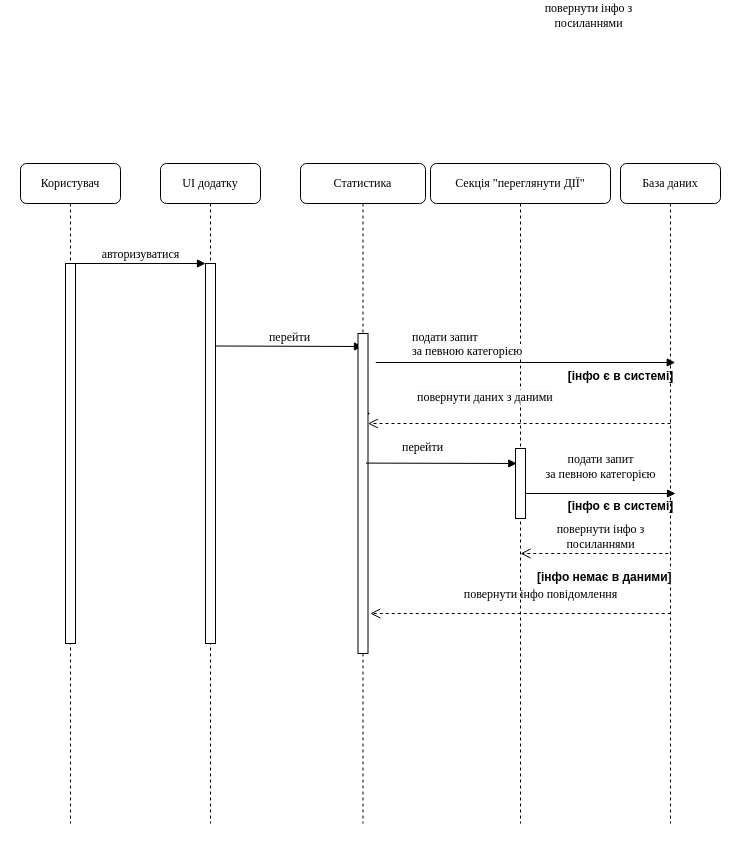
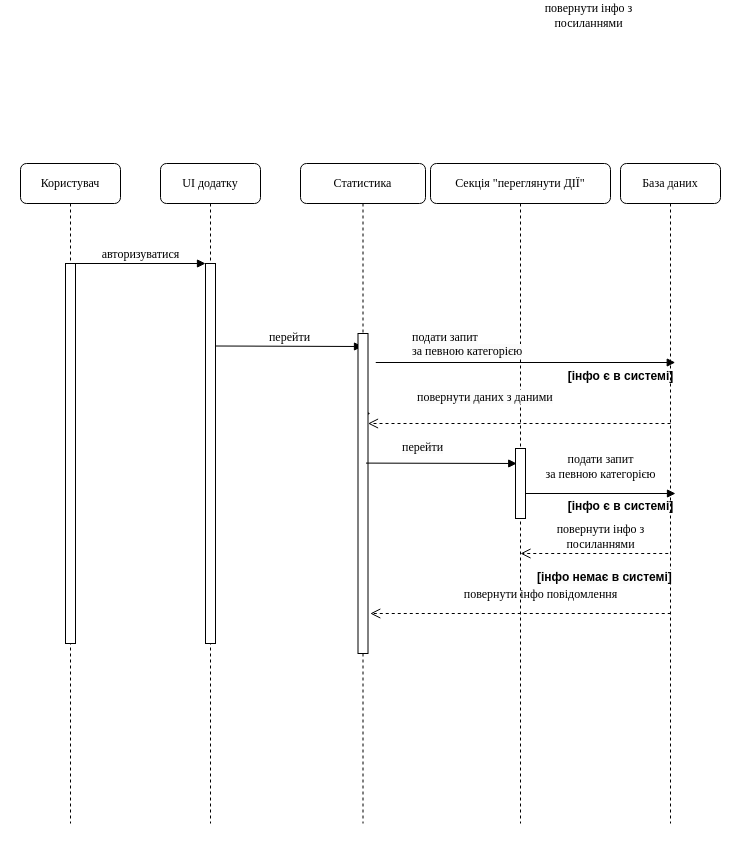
(603, 578) -> (607, 585)
